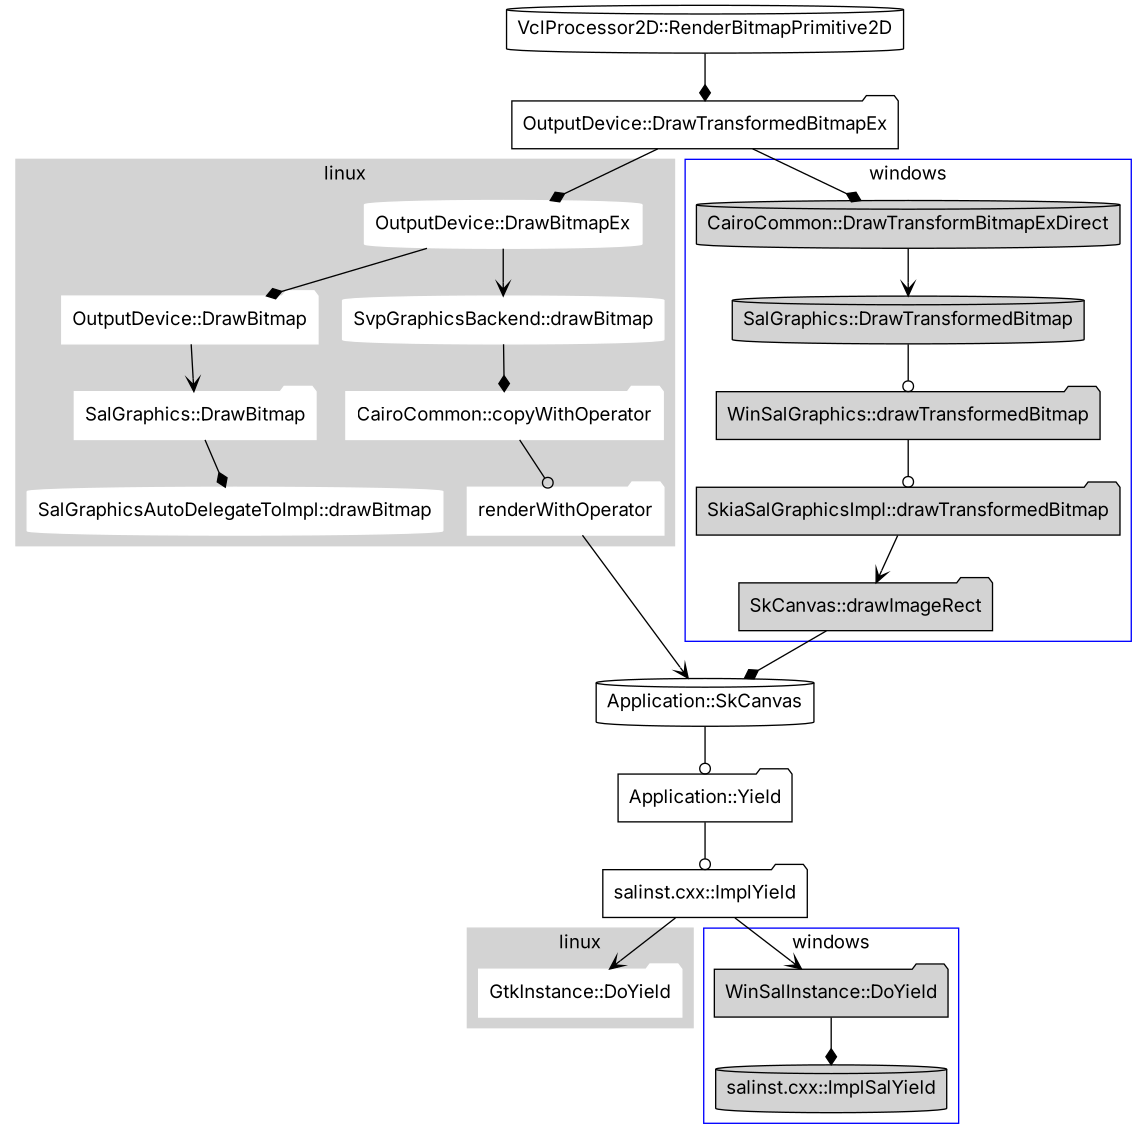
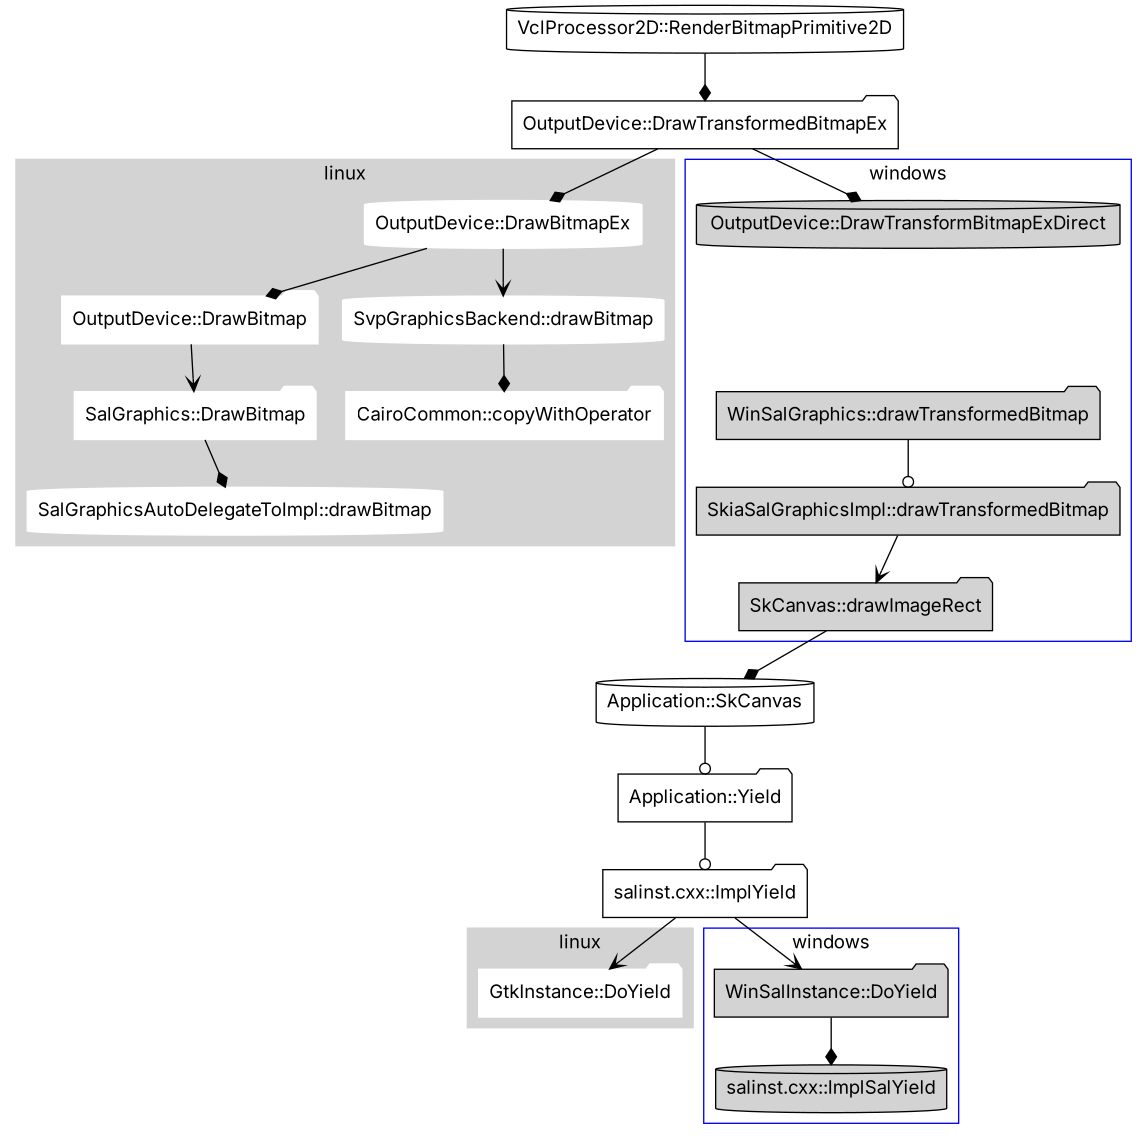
(908, 224) -> (908, 224)
(908, 320) -> none
(566, 511) -> none
